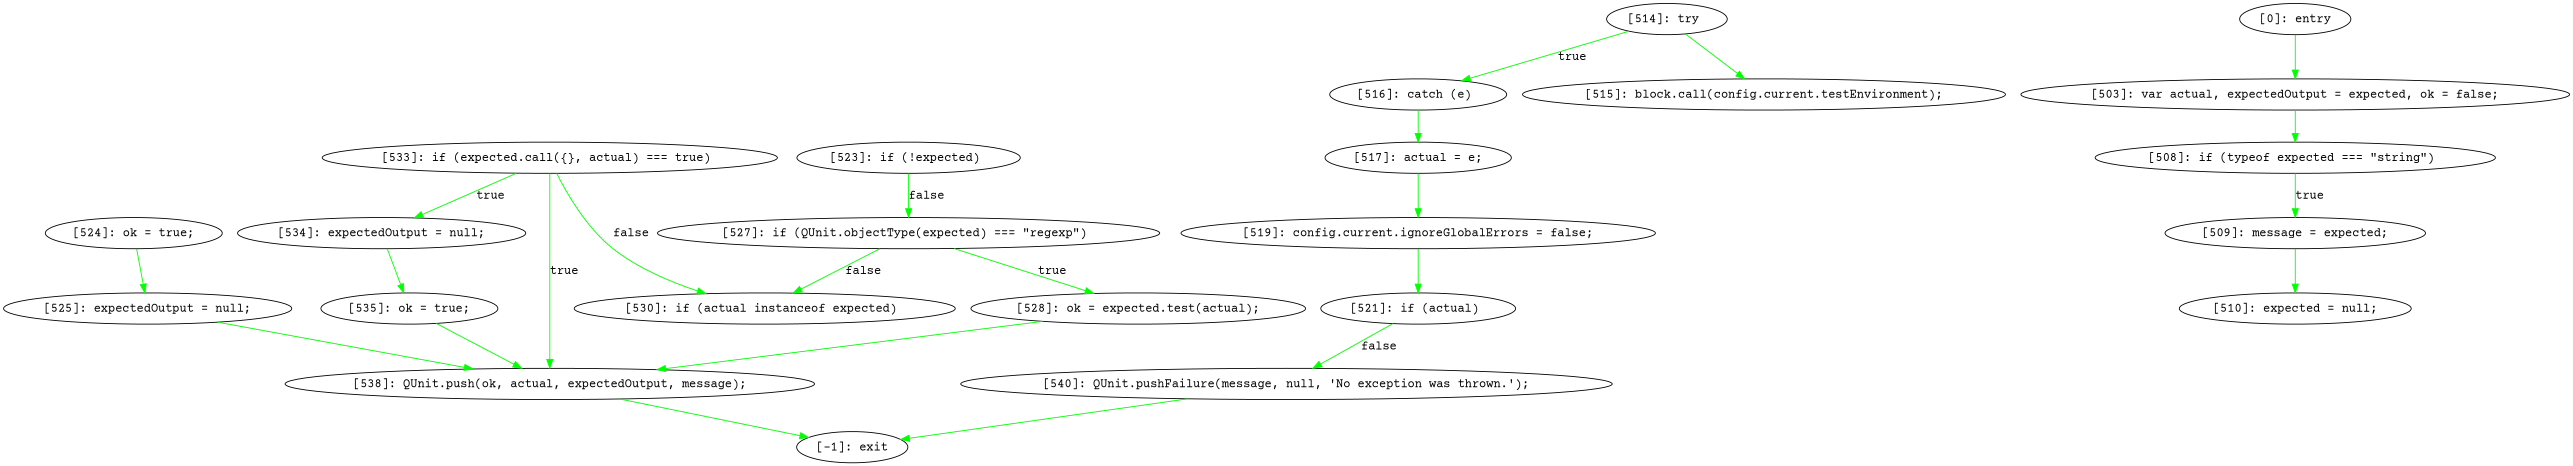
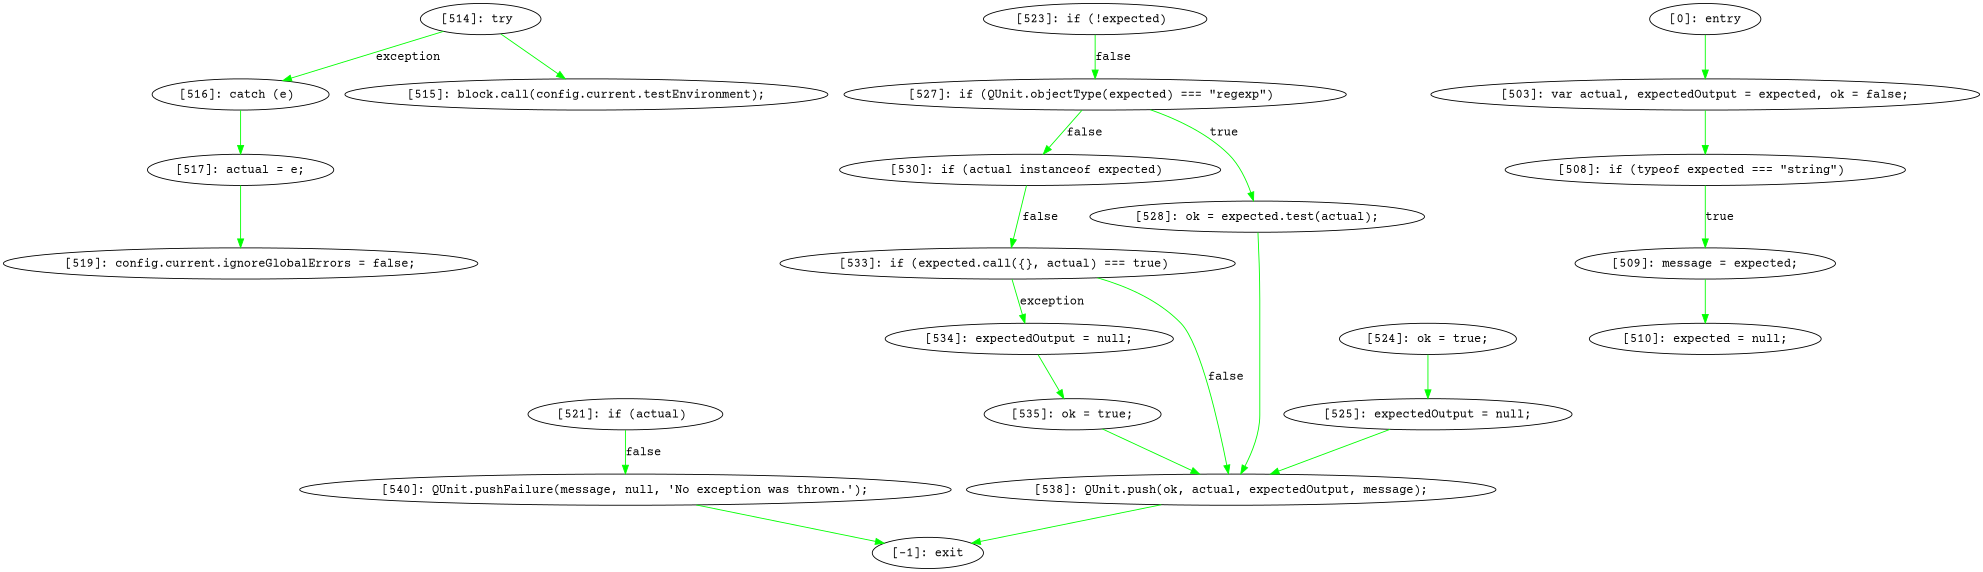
(1572, 57) -> (408, 57)
(491, 195) -> (1052, 301)
(613, 249) -> (1020, 212)
(1418, 266) -> none
(565, 271) -> (1226, 377)
